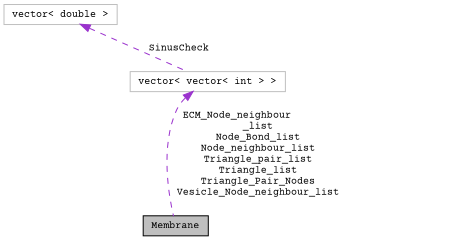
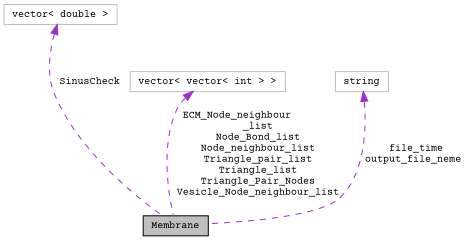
(139, 50) -> (81, 139)
none -> (362, 82)
